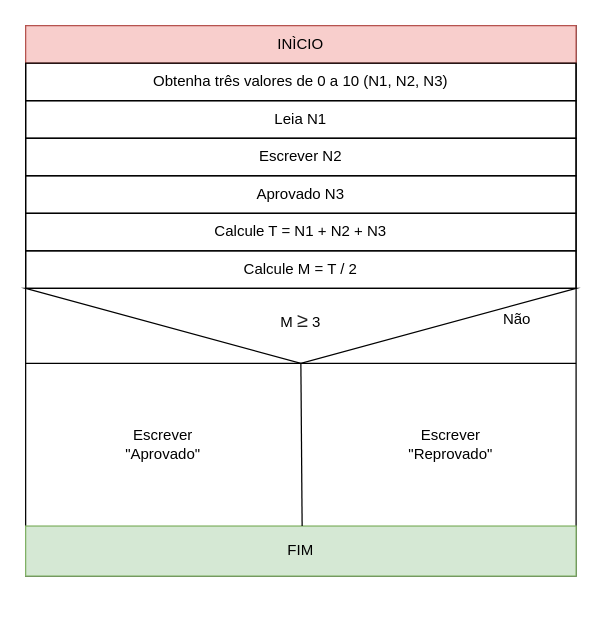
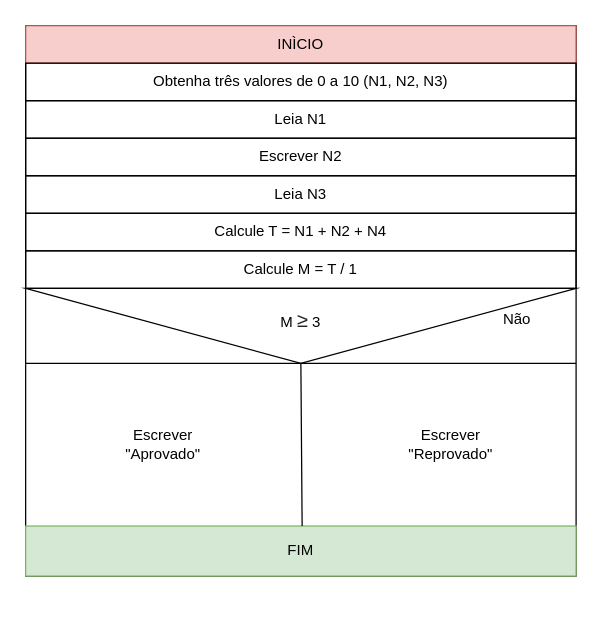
(301, 194) -> (301, 194)
(301, 232) -> (301, 232)
(301, 269) -> (301, 269)
